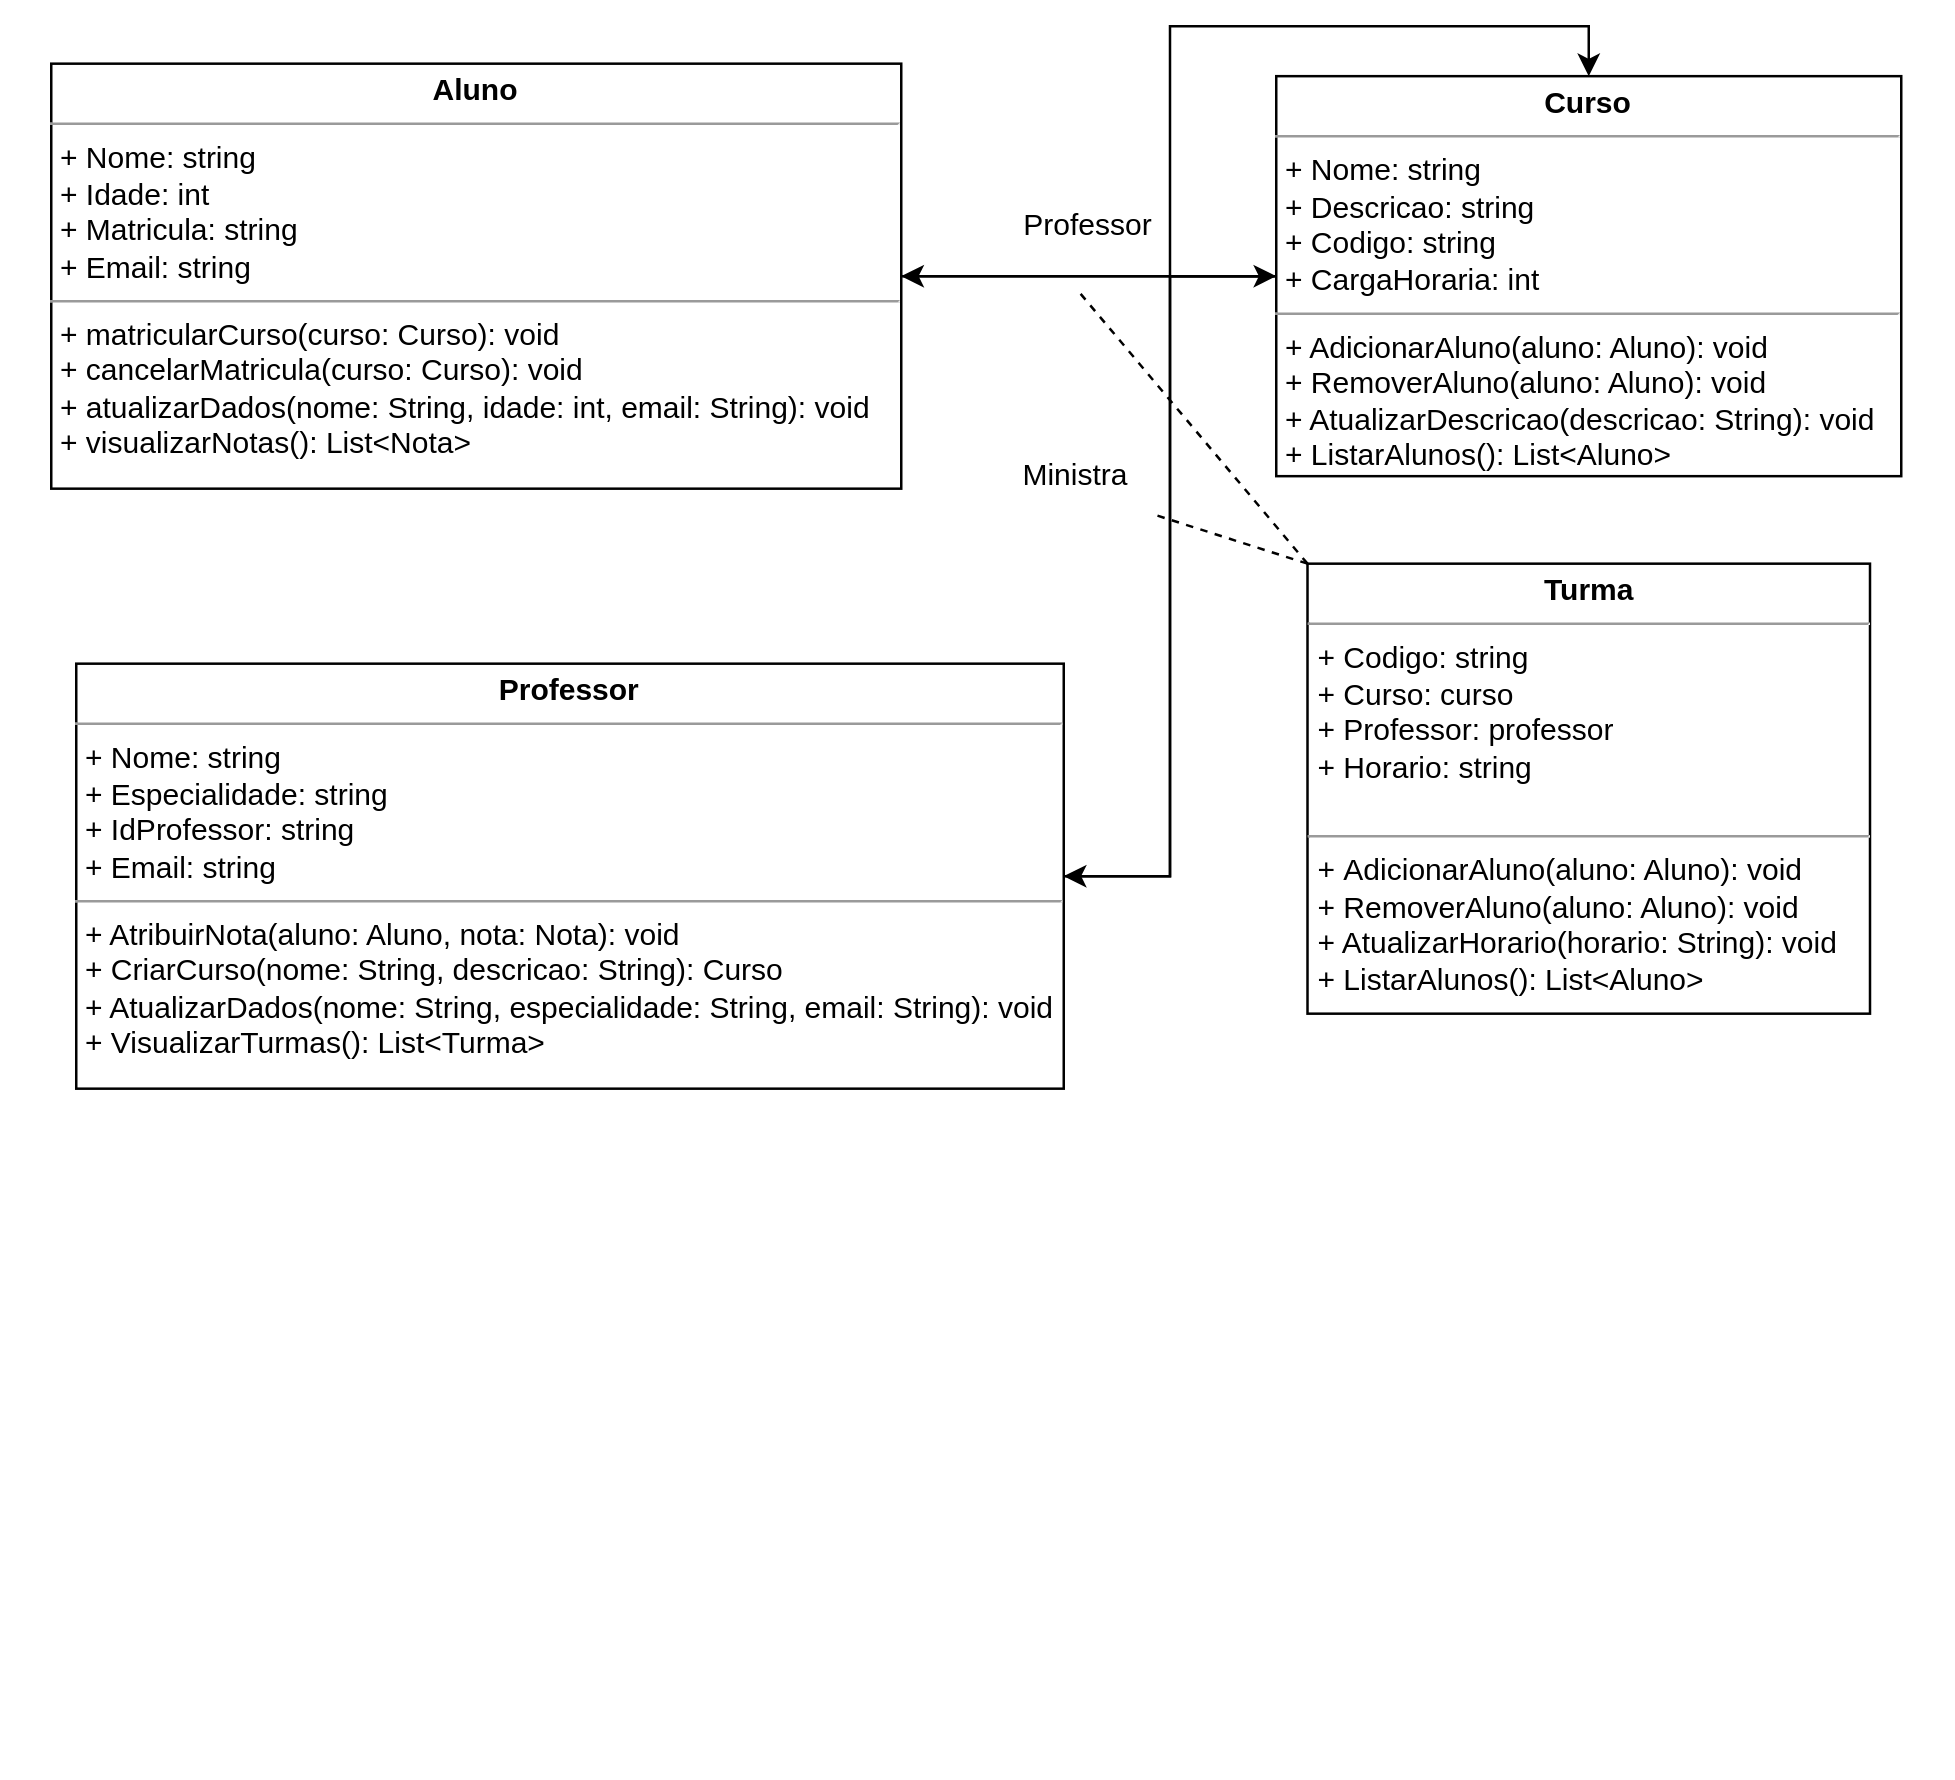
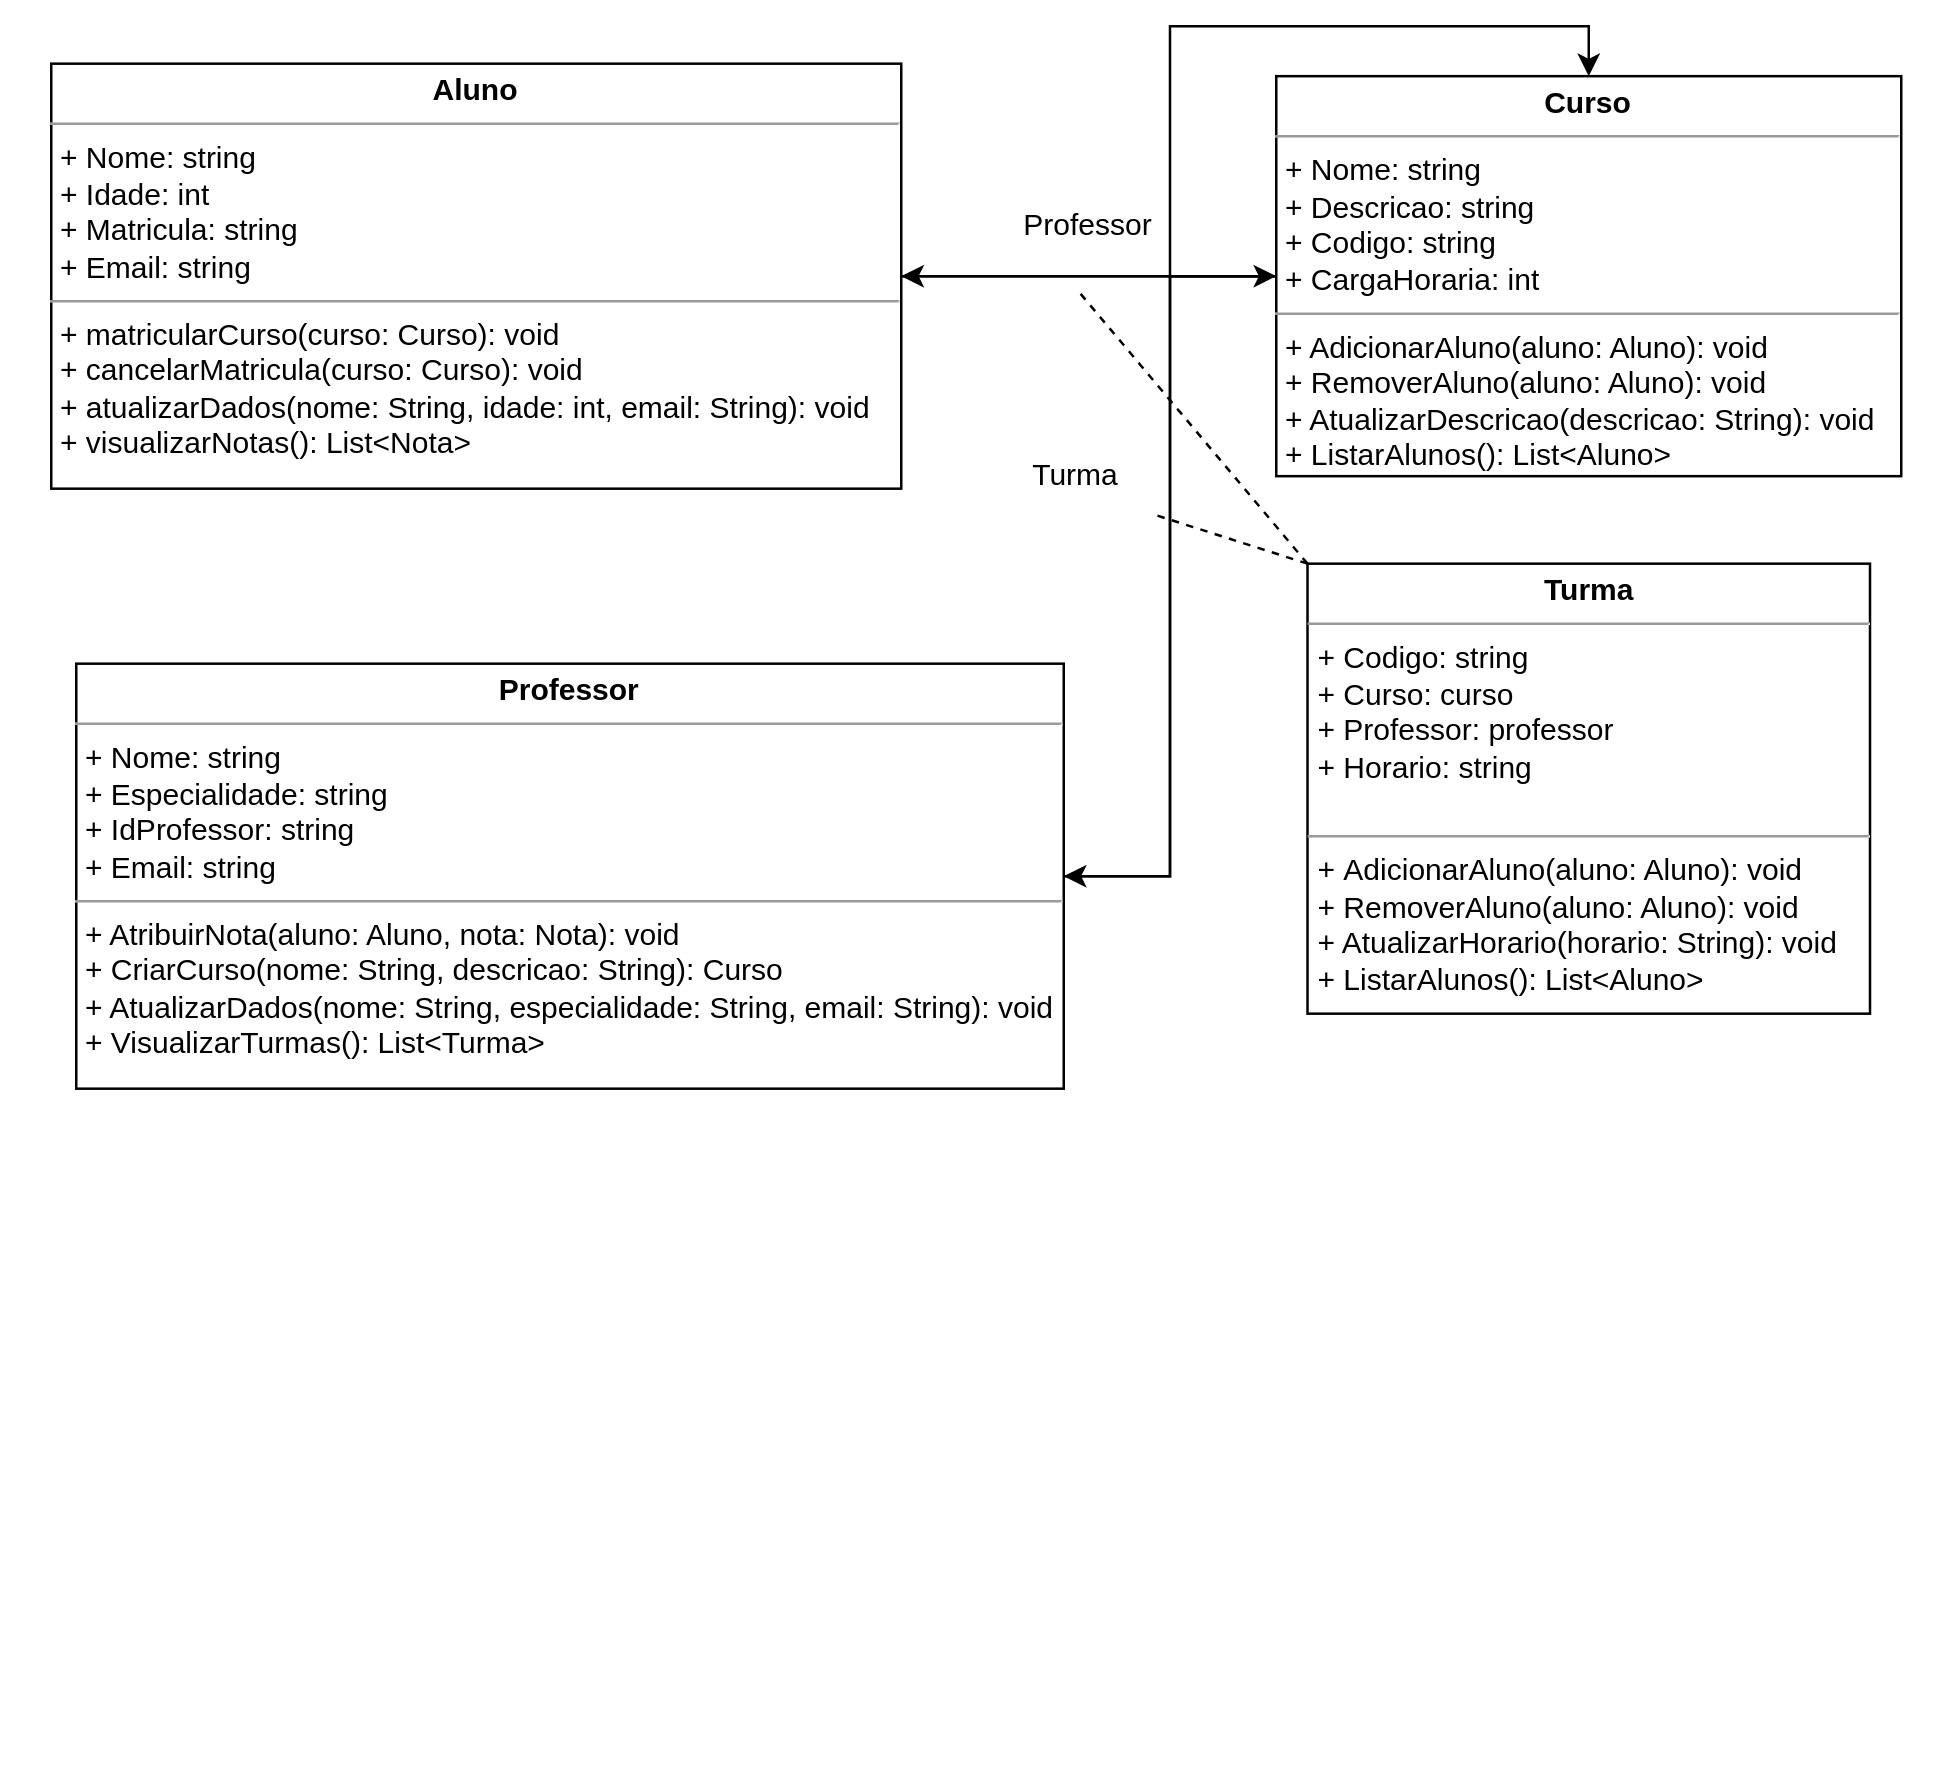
(1076, 476) -> (1076, 476)
